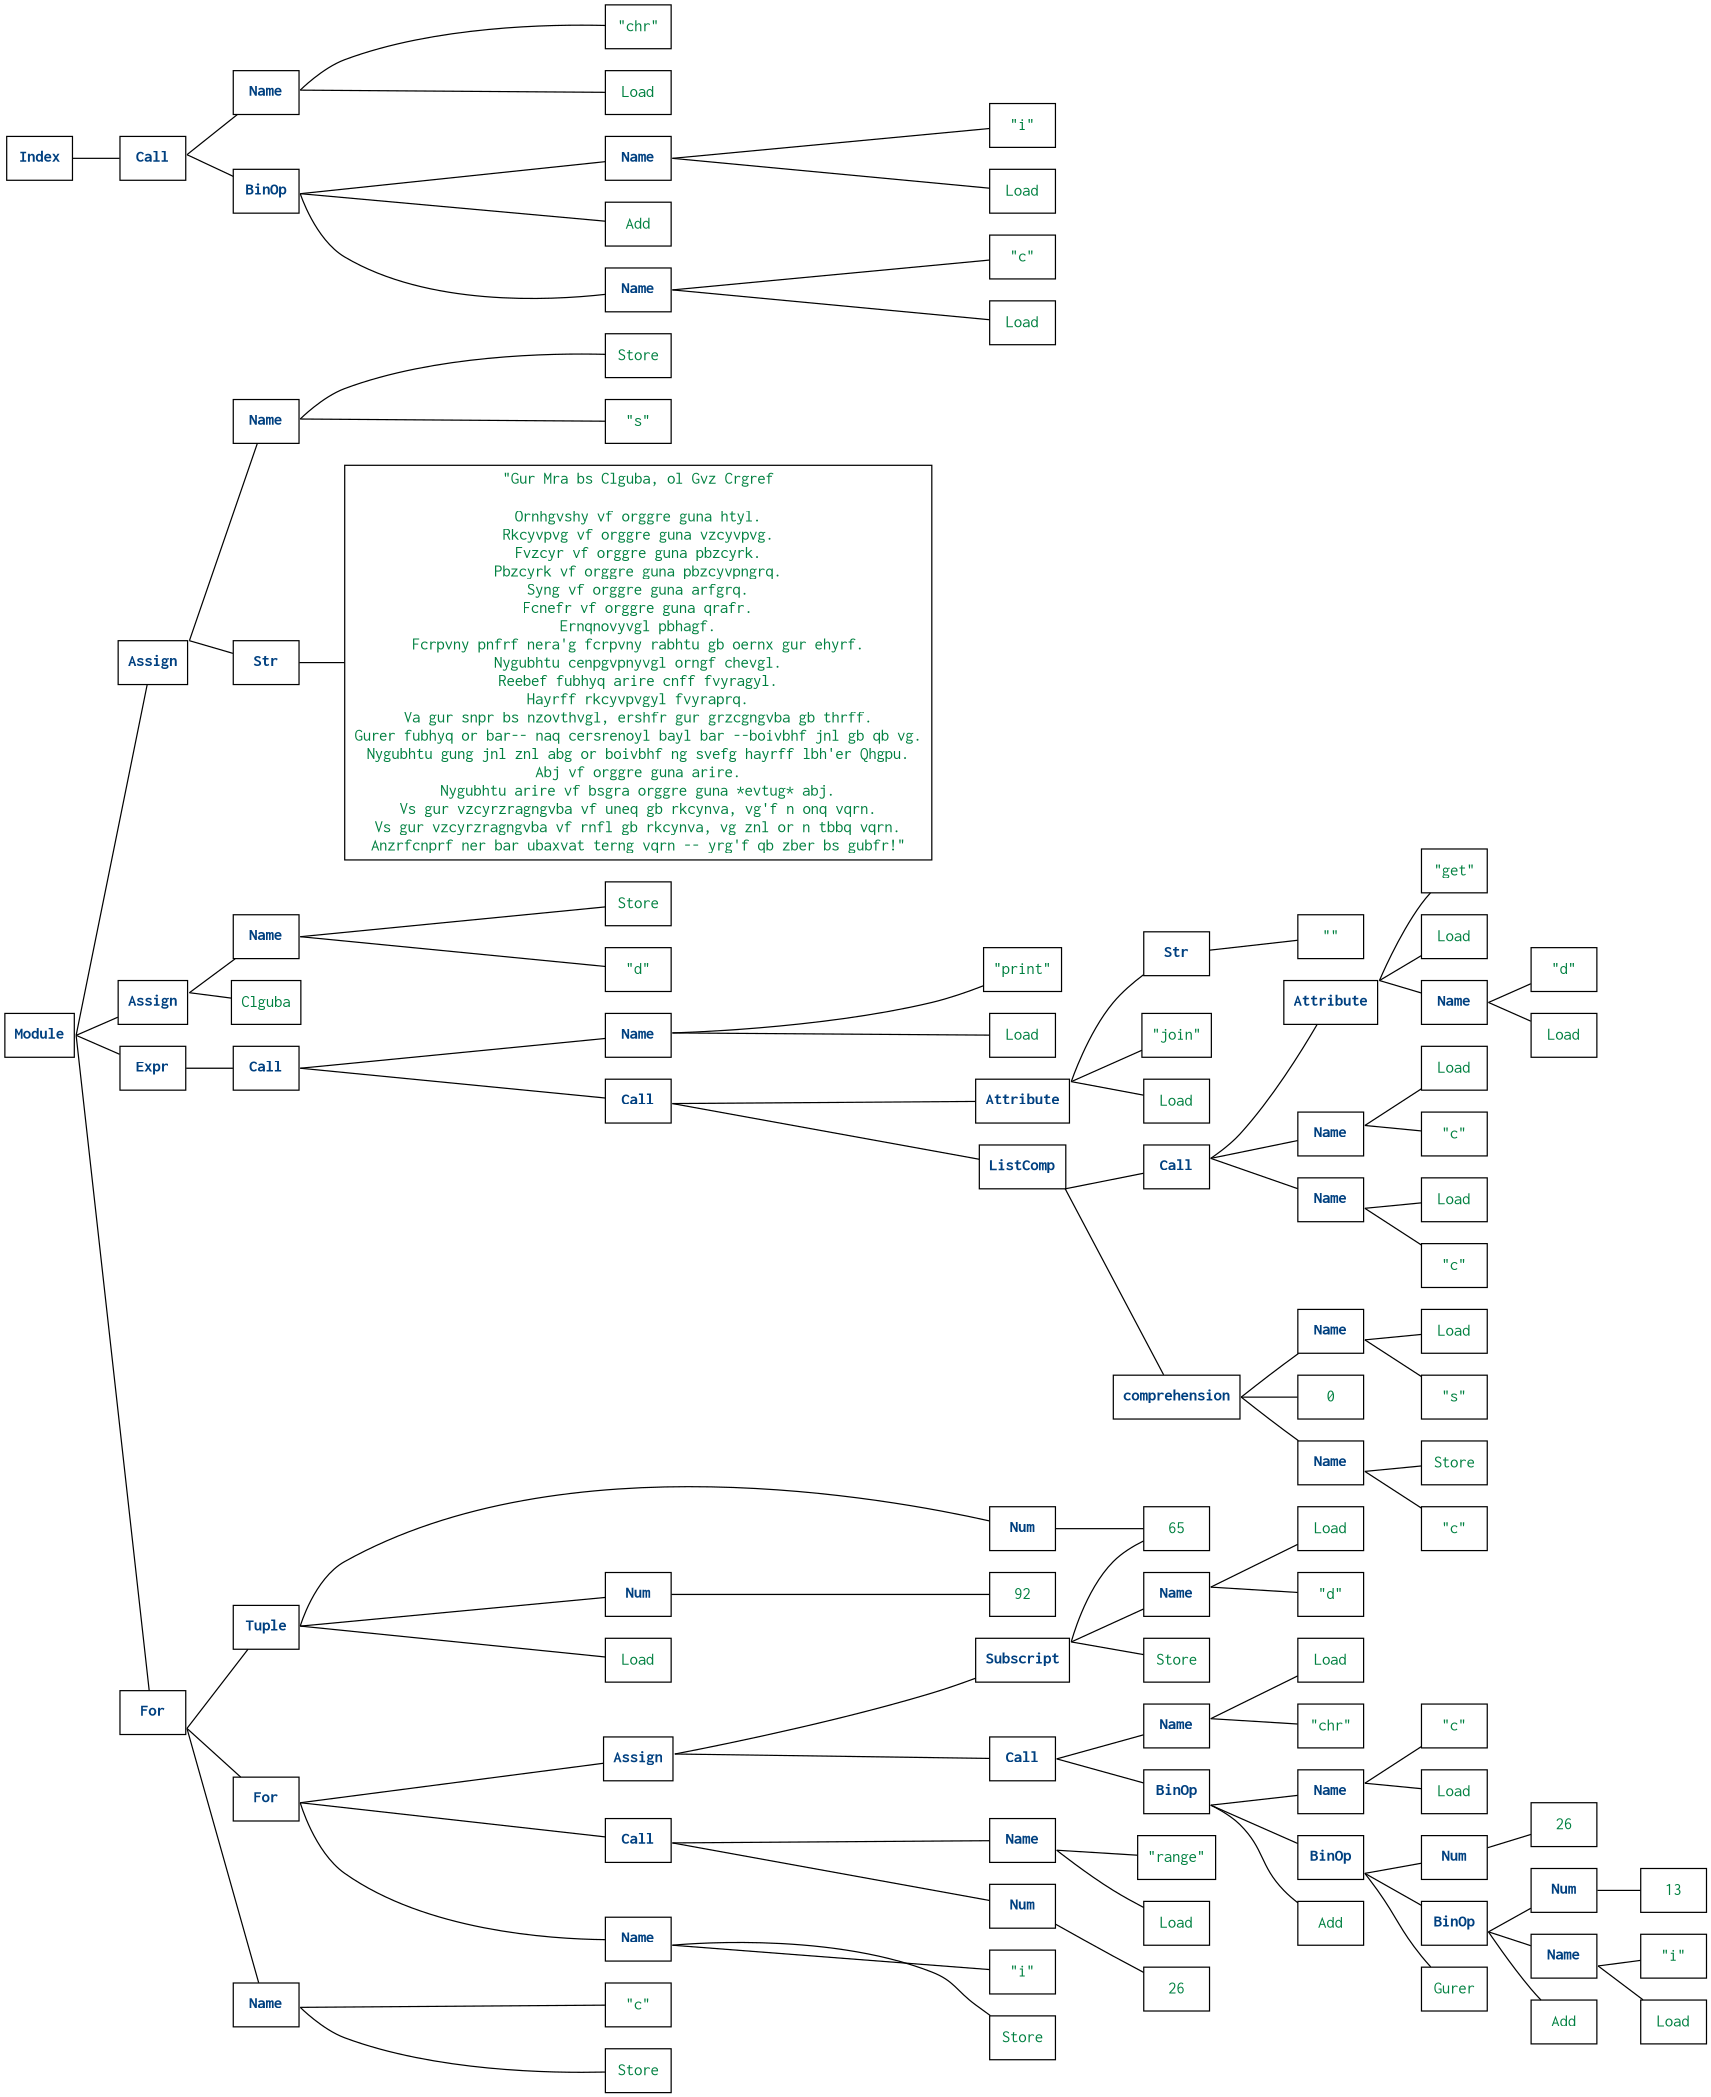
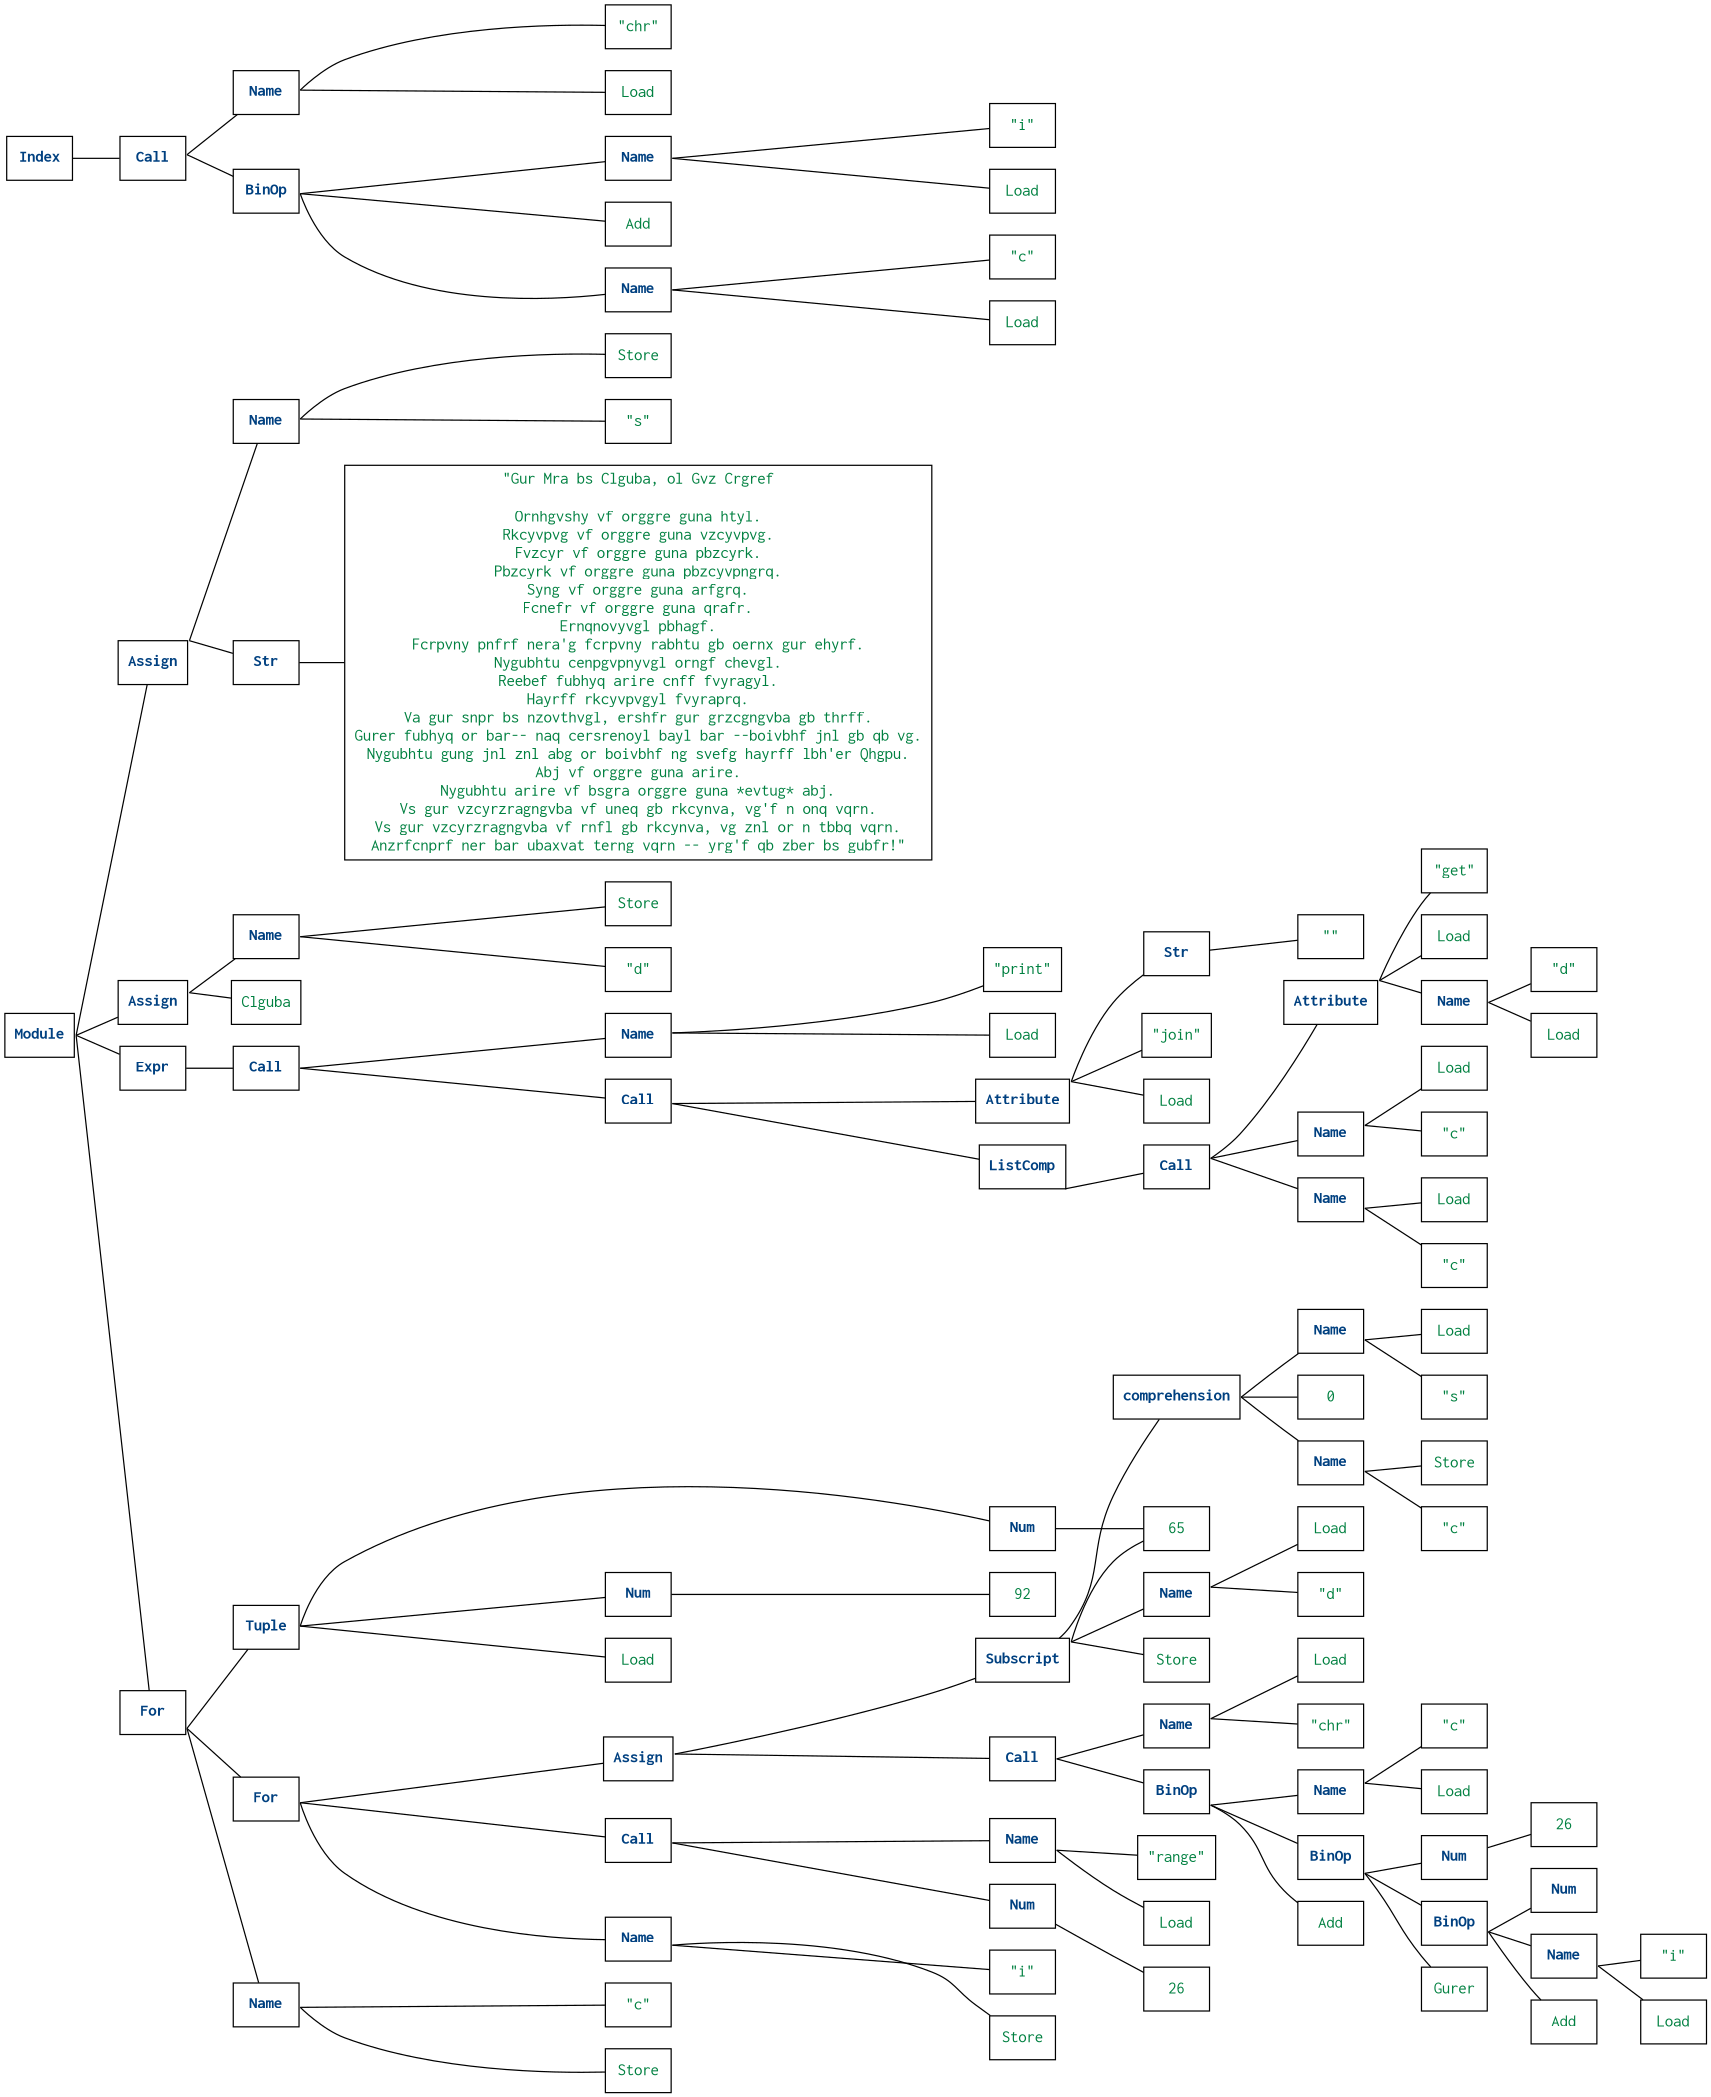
(1114, 1282) -> (1104, 1521)
(1674, 1890) -> none
